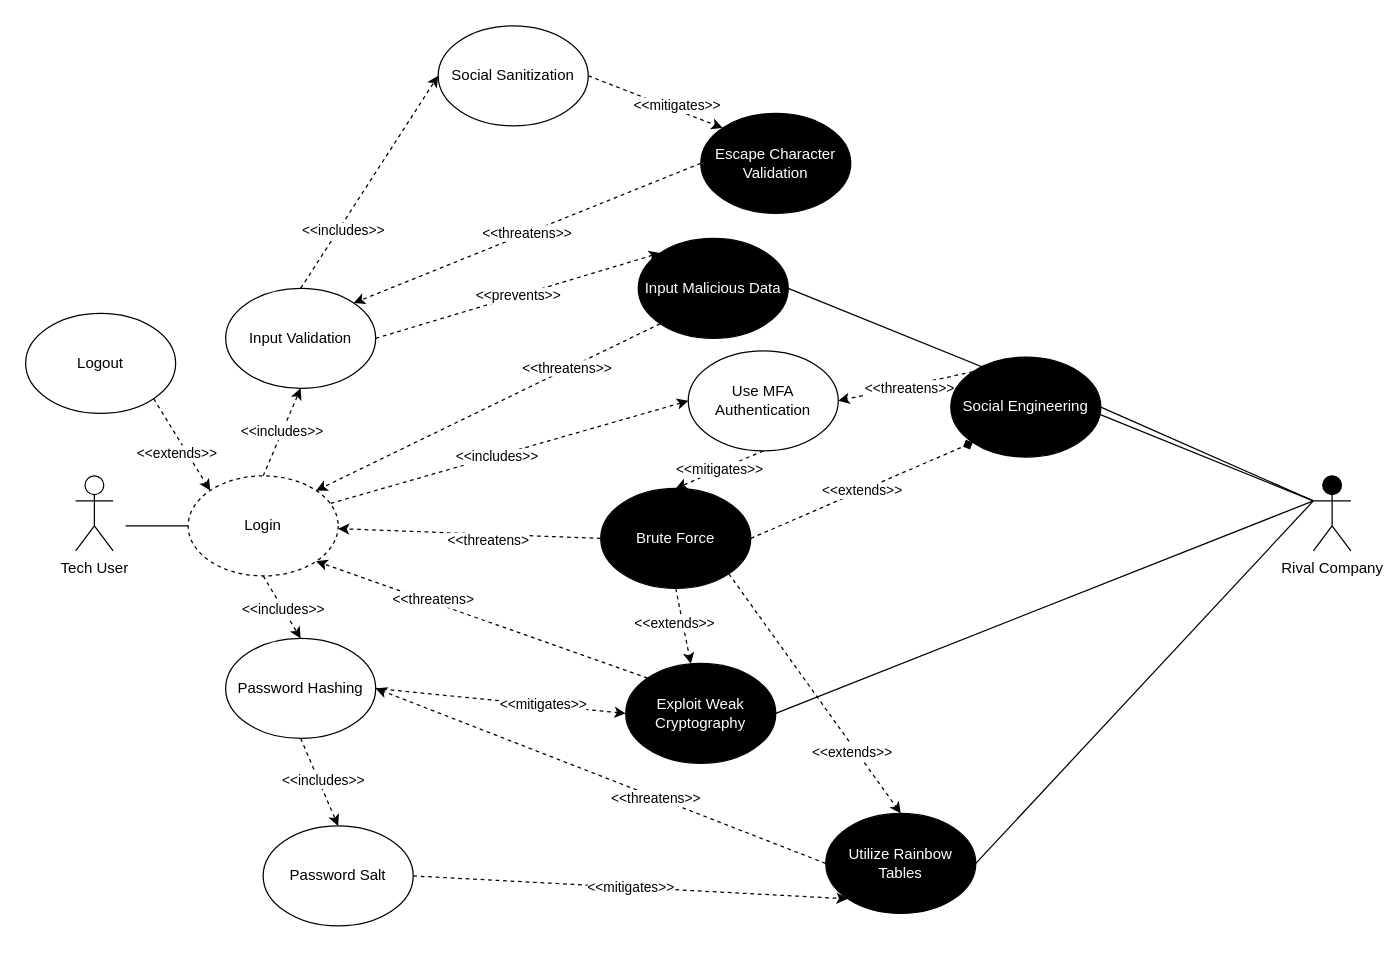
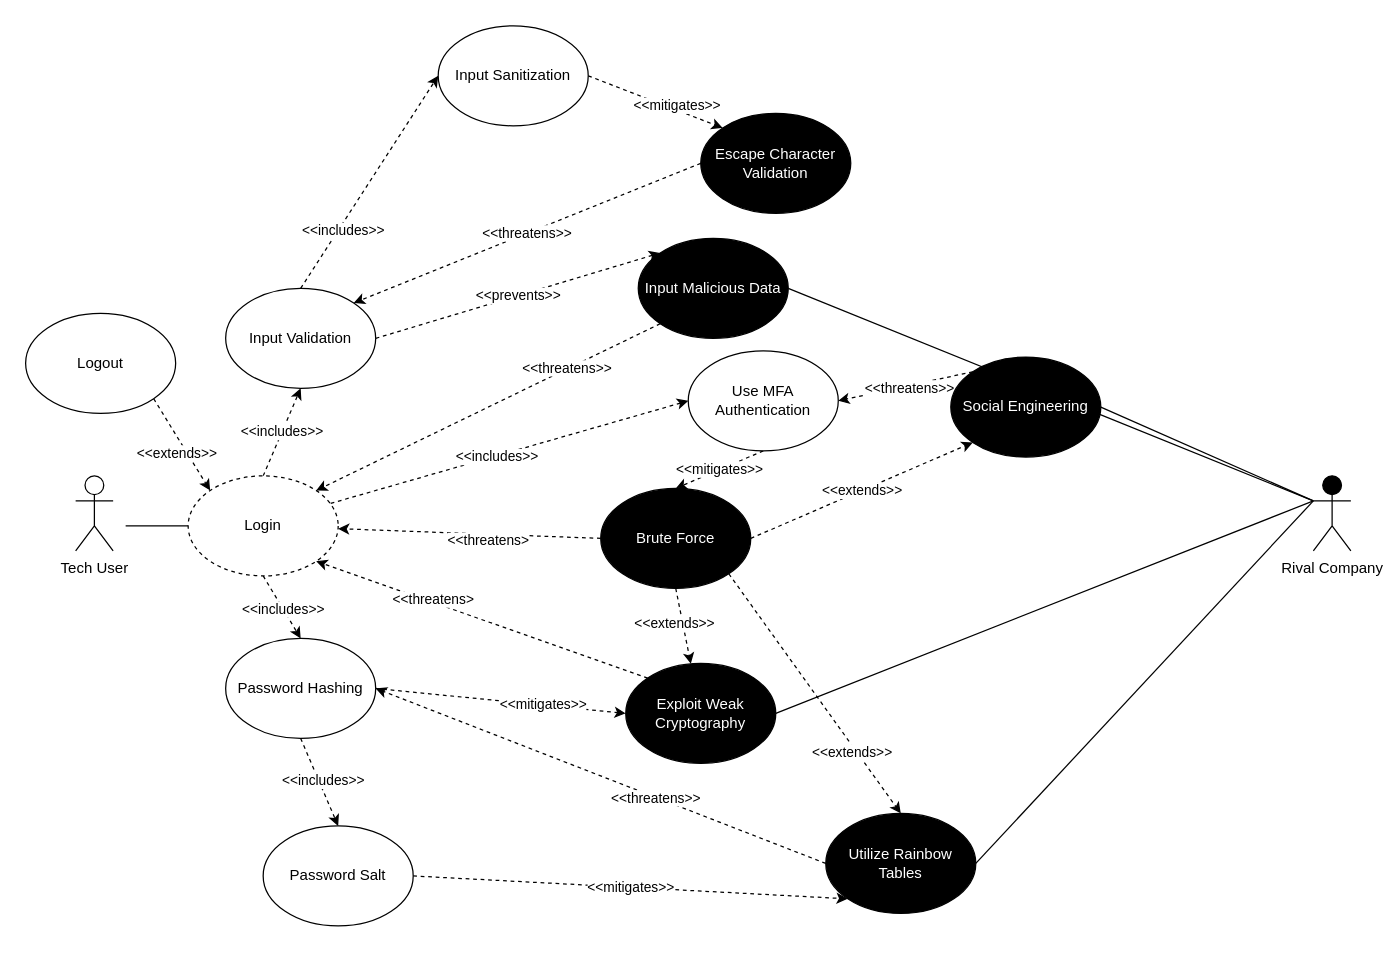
(513, 76) -> (513, 76)
(962, 447) -> (963, 447)
